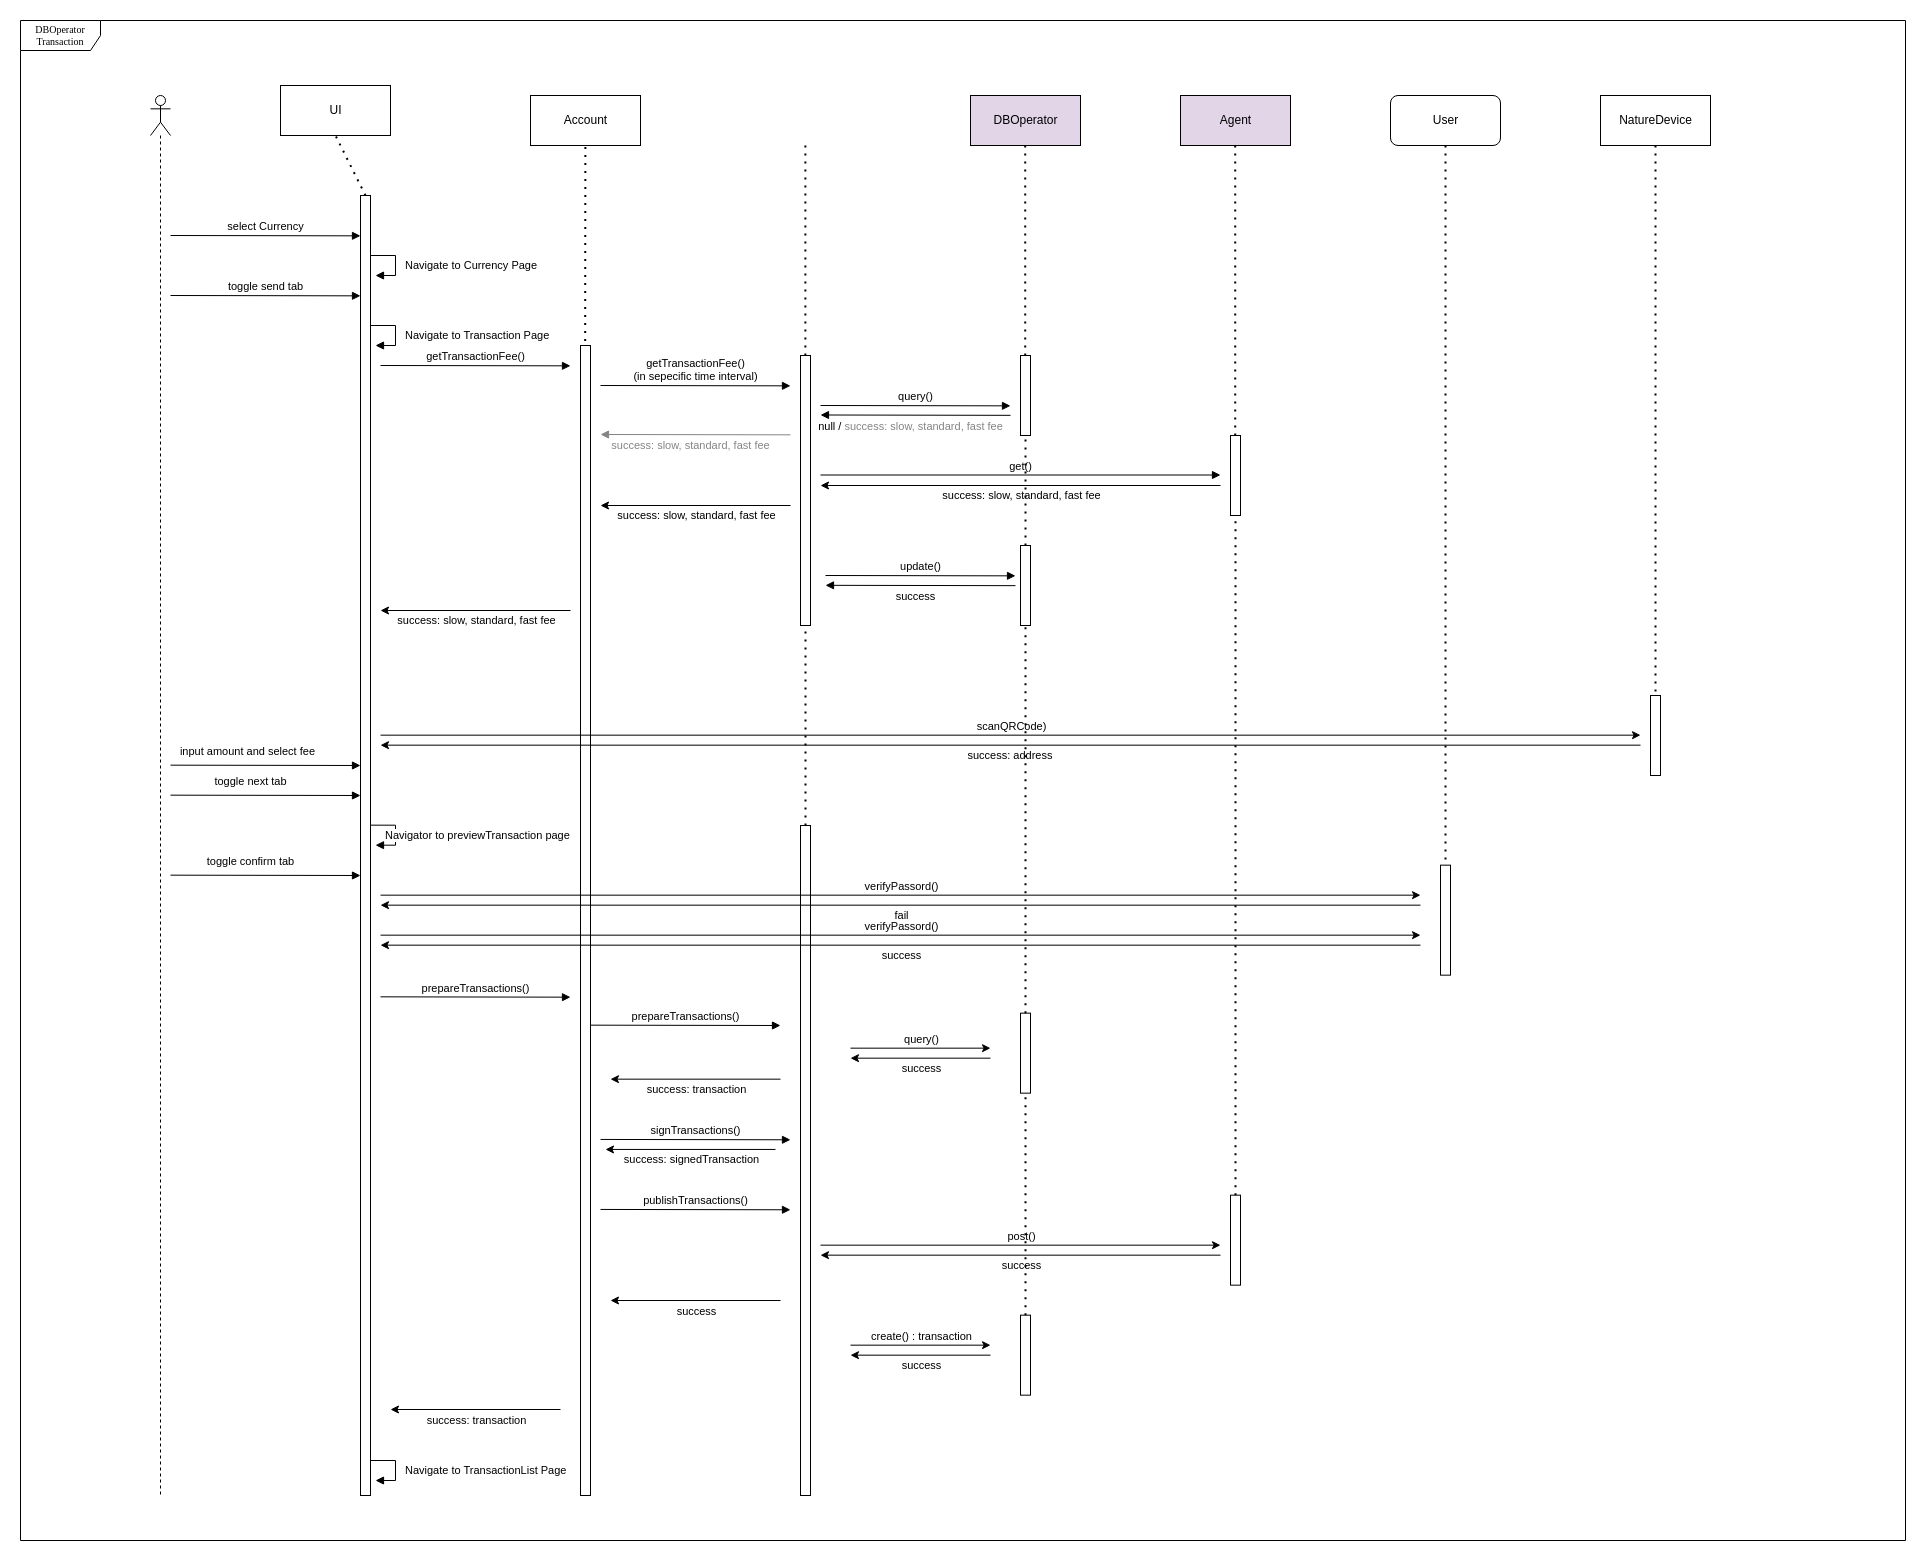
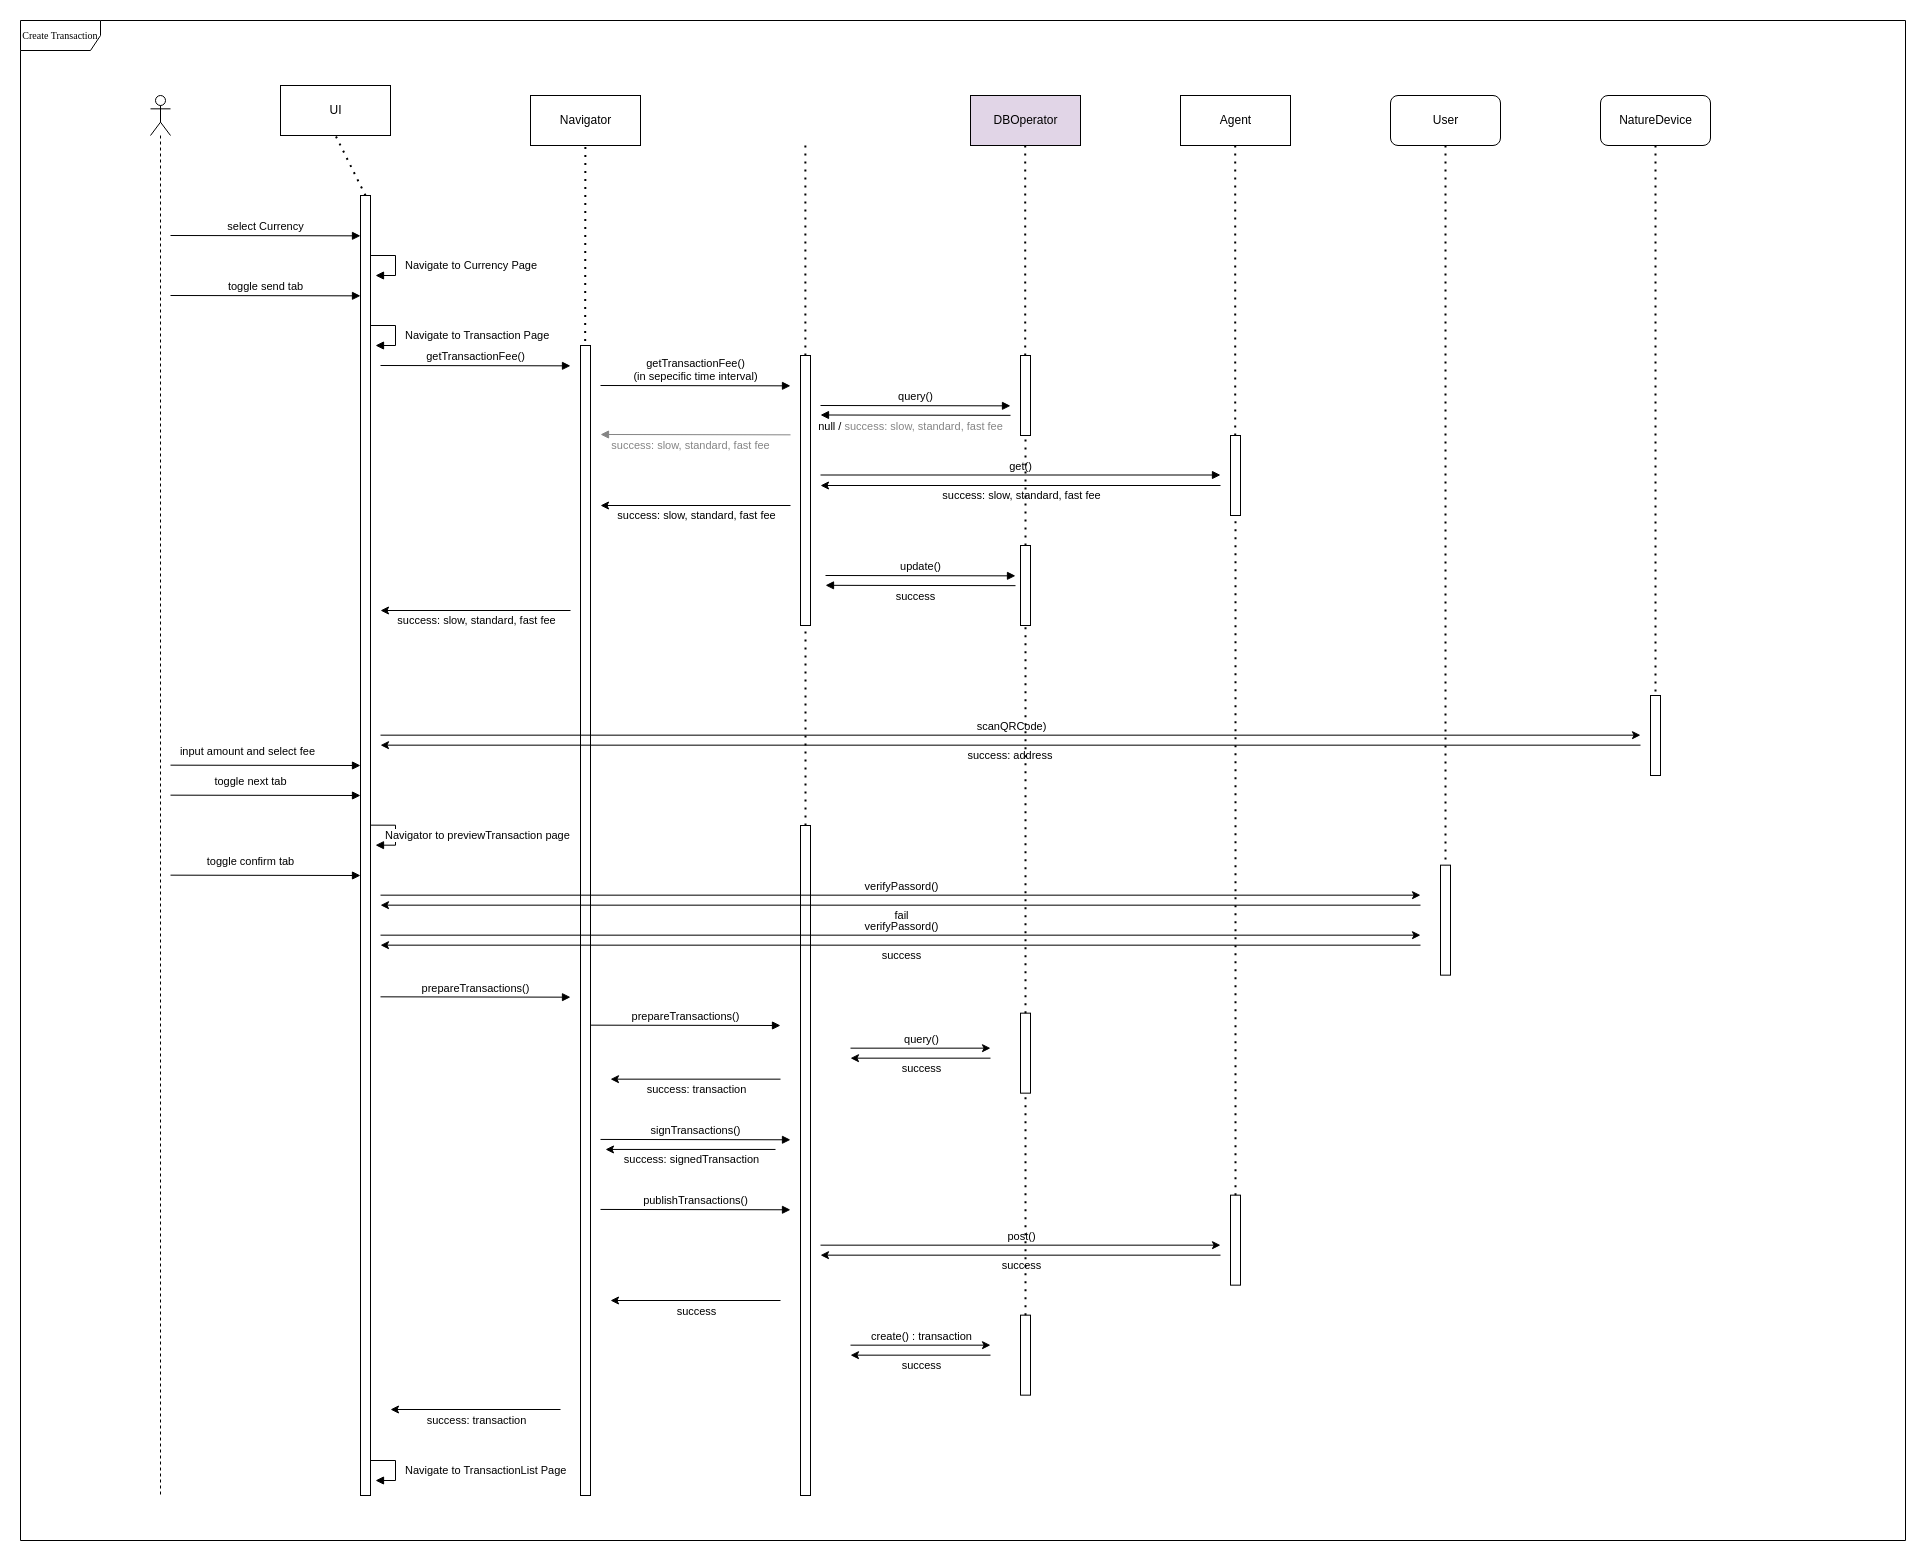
(61, 36) -> (61, 36)
(586, 121) -> (586, 121)
(1236, 121) -> (1236, 121)
(1656, 121) -> (1656, 121)
